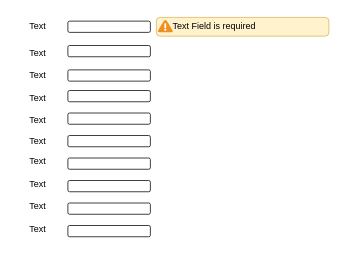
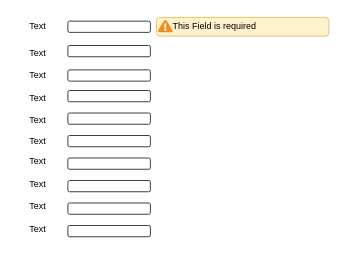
(213, 27) -> (211, 27)
